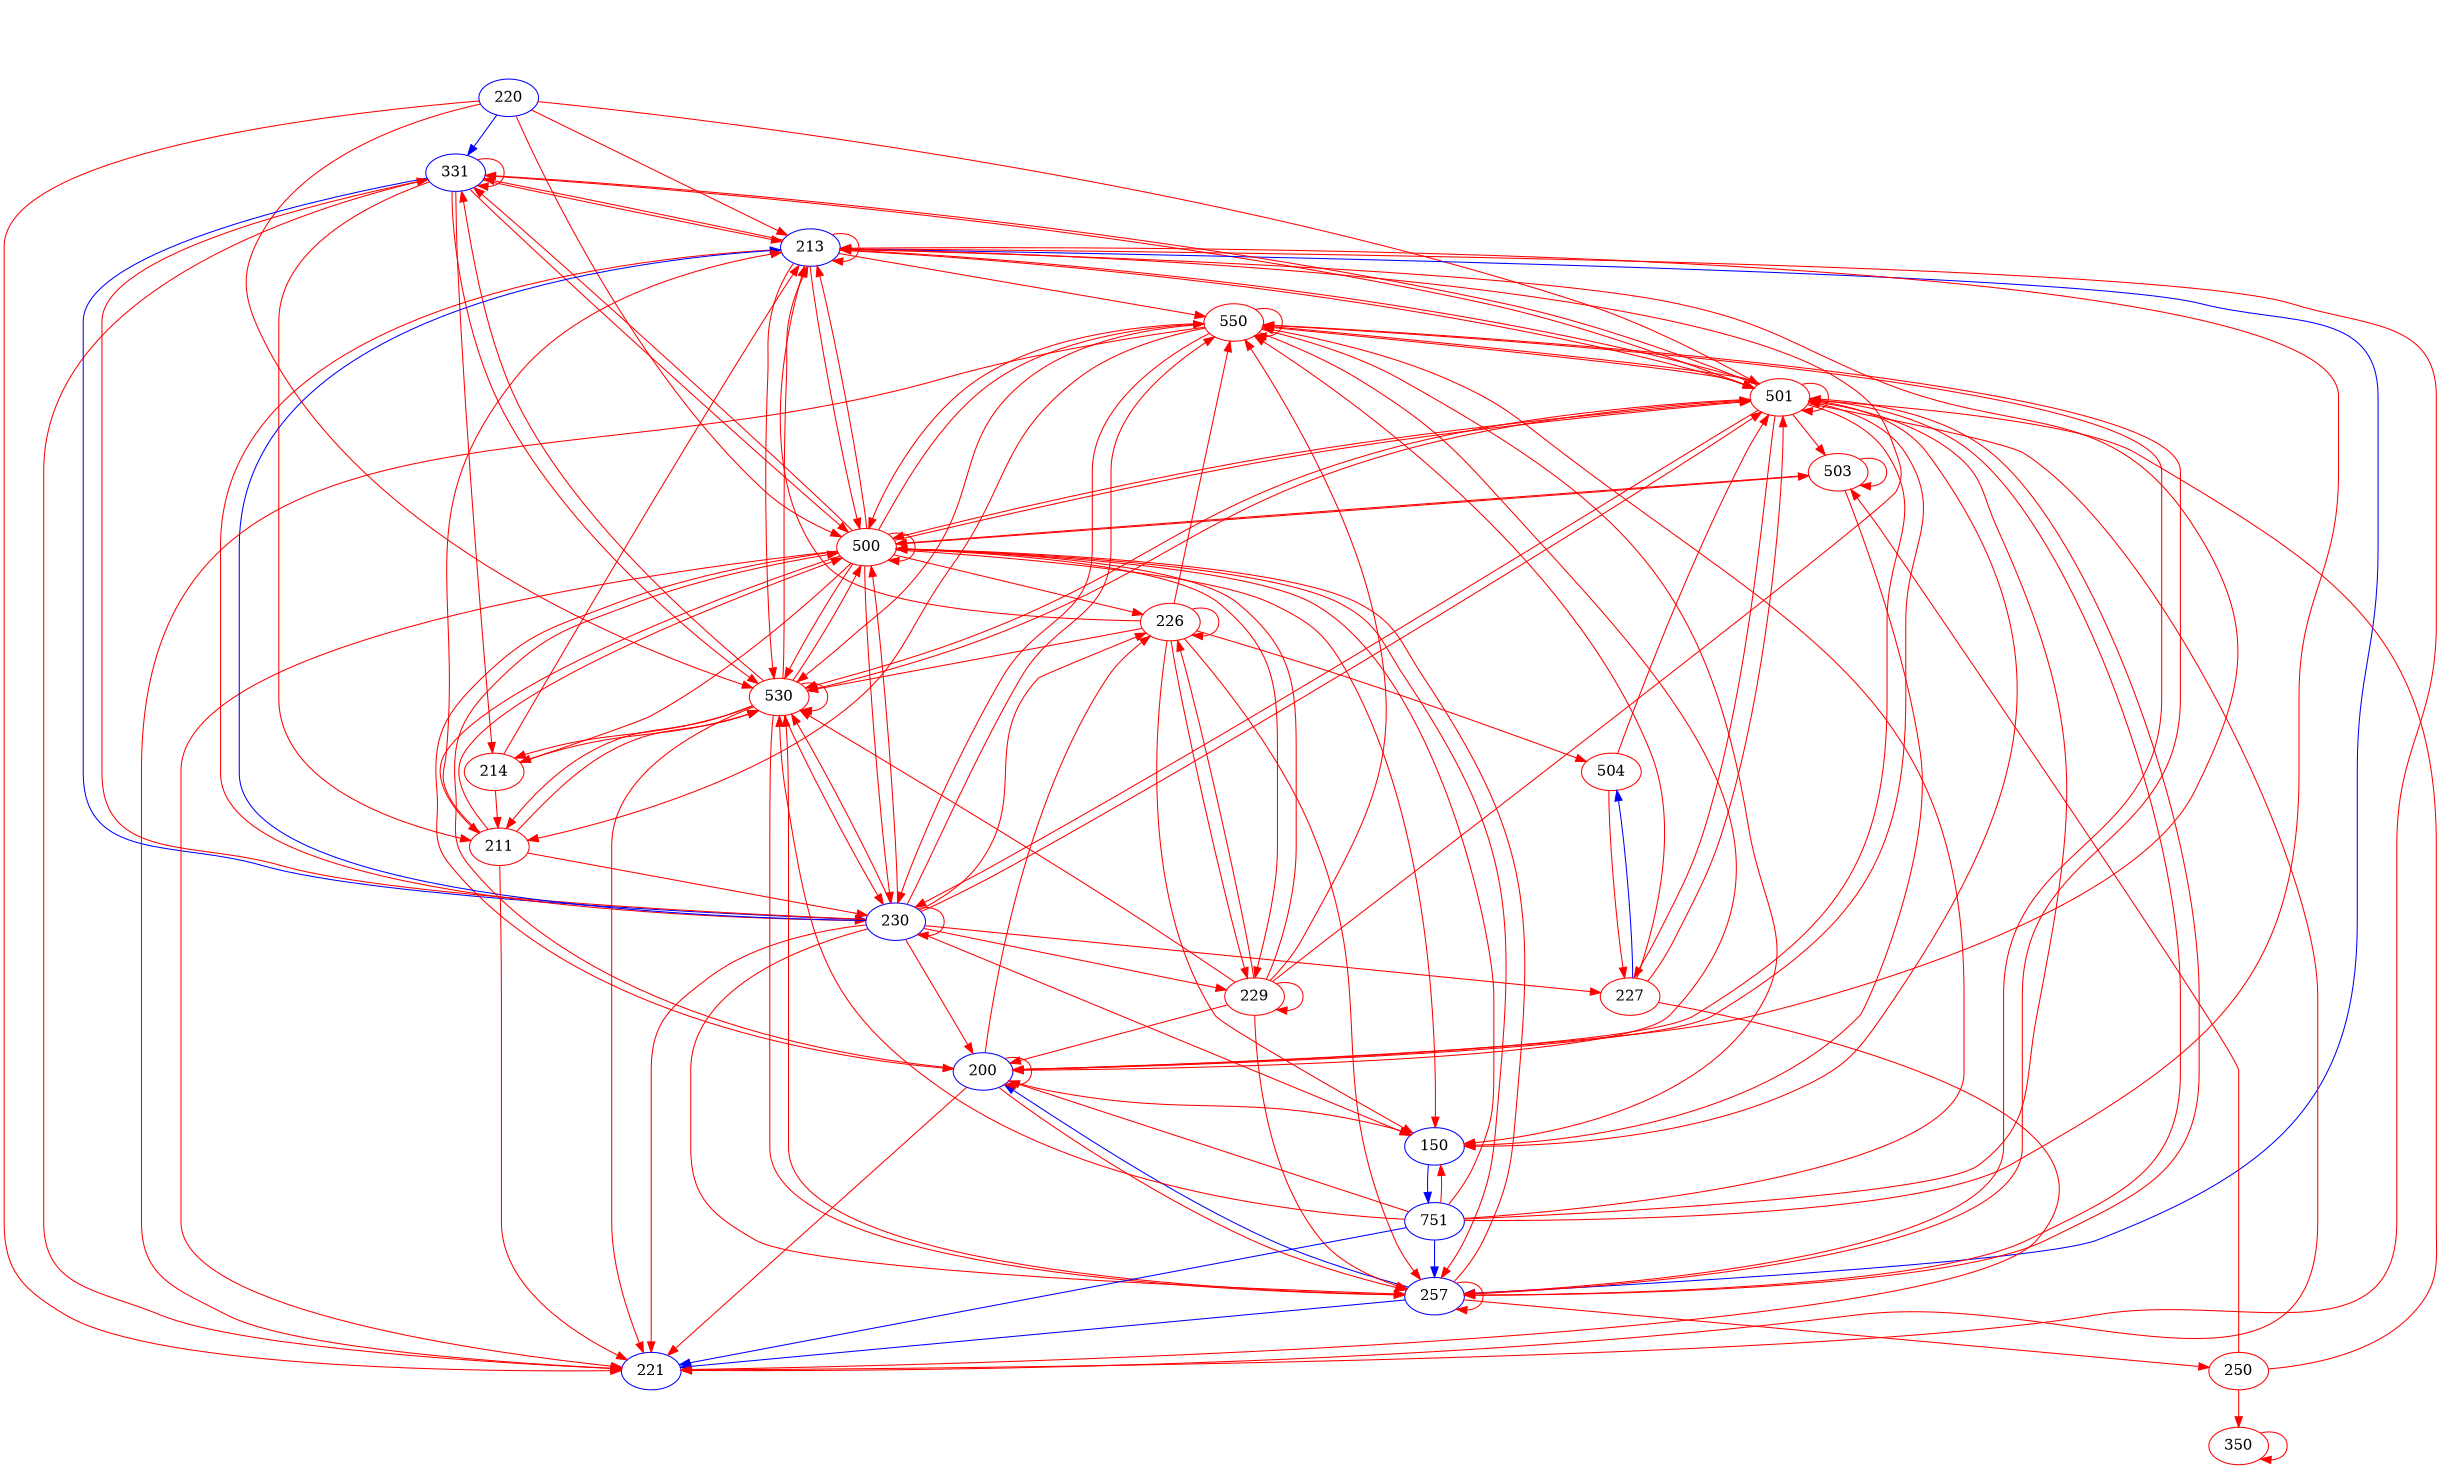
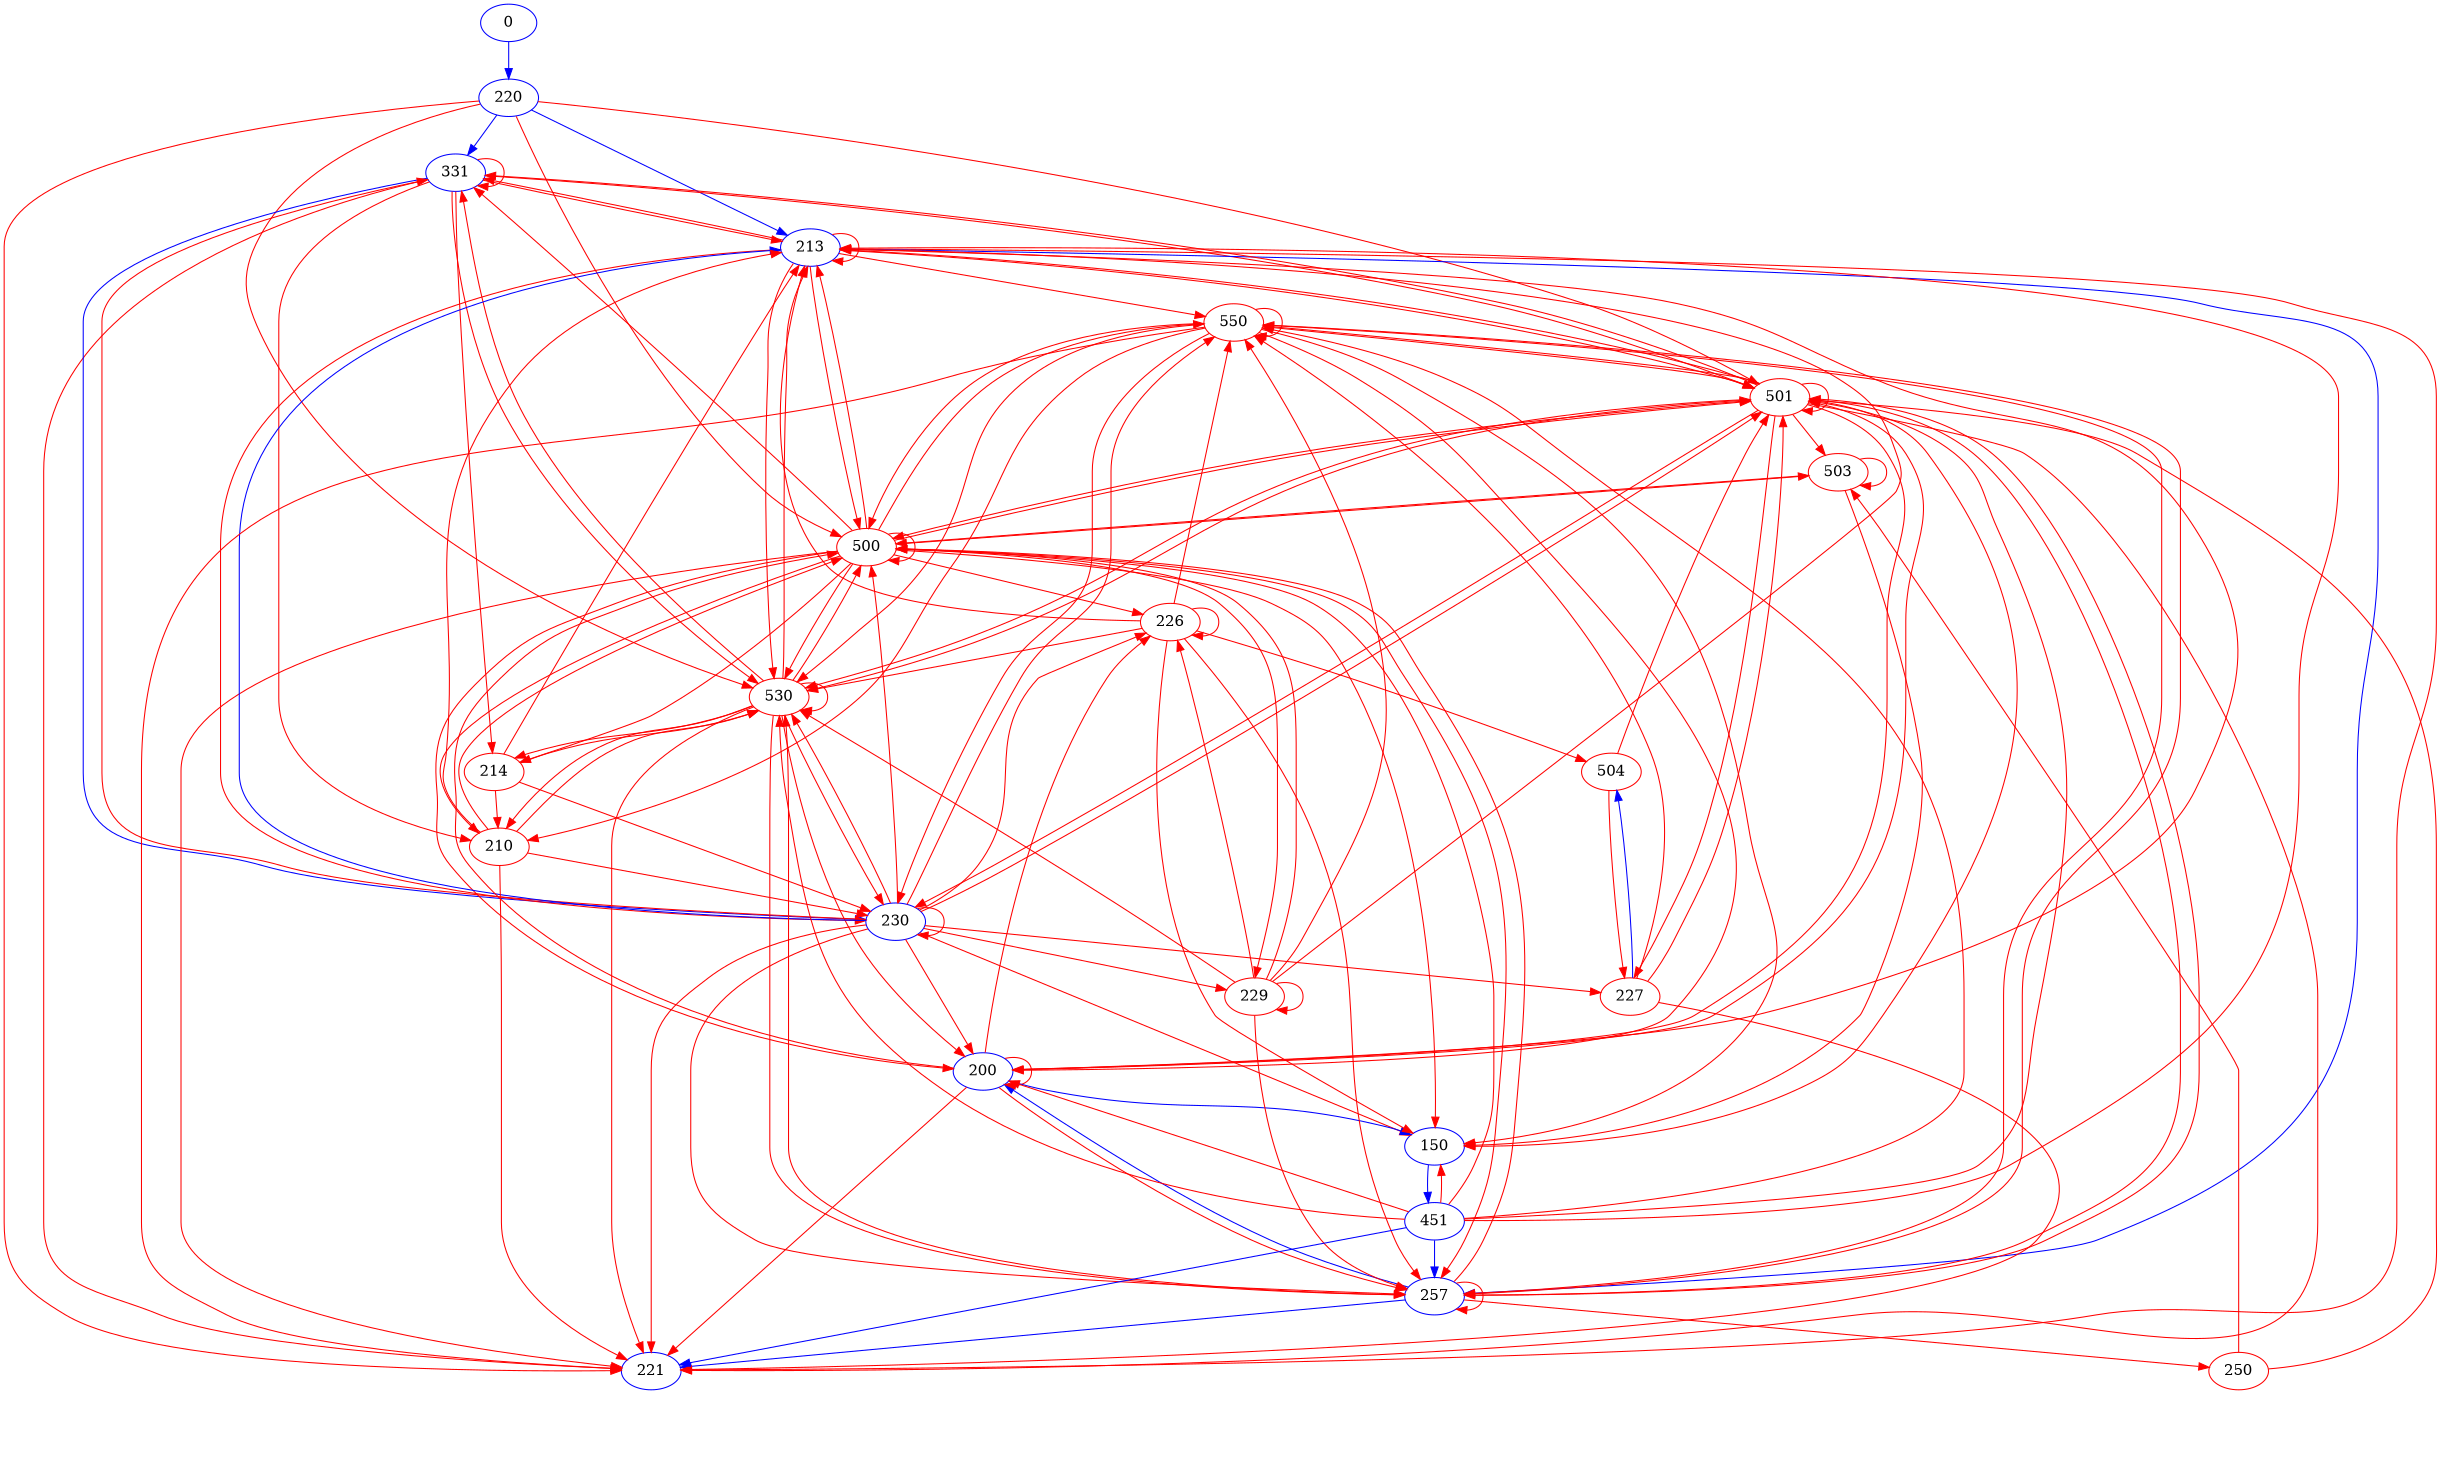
none -> (509, 23)
(655, 170) -> (655, 170)
(626, 334) -> none
(874, 729) -> (690, 845)
(1205, 805) -> none
(499, 847) -> (499, 847)
(1124, 1033) -> (828, 883)
(1205, 1106) -> (1205, 1106)
(1435, 1221) -> (1435, 1221)
(2239, 1446) -> none
